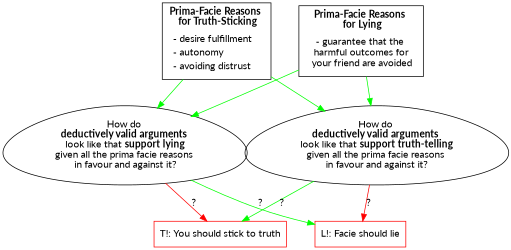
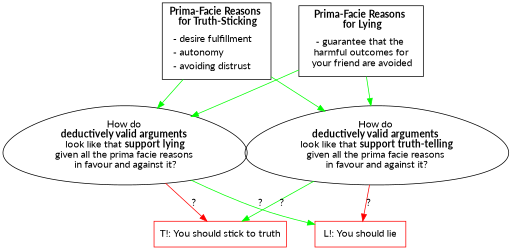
(360, 234) -> (360, 234)
